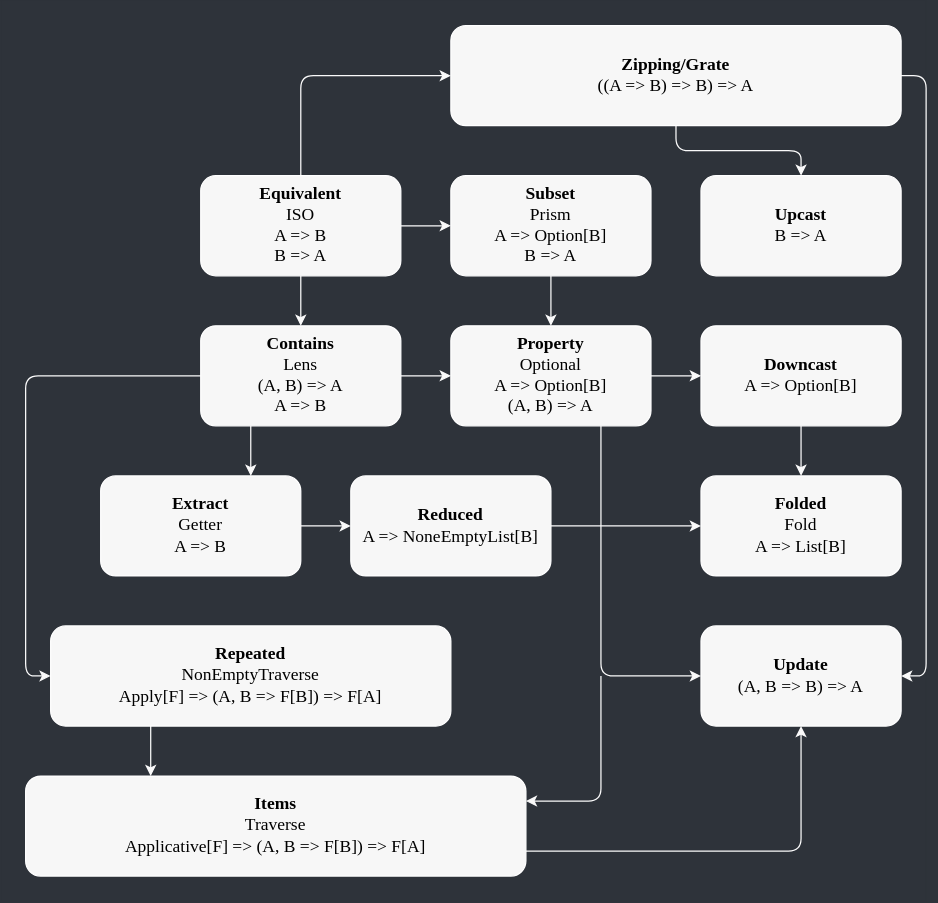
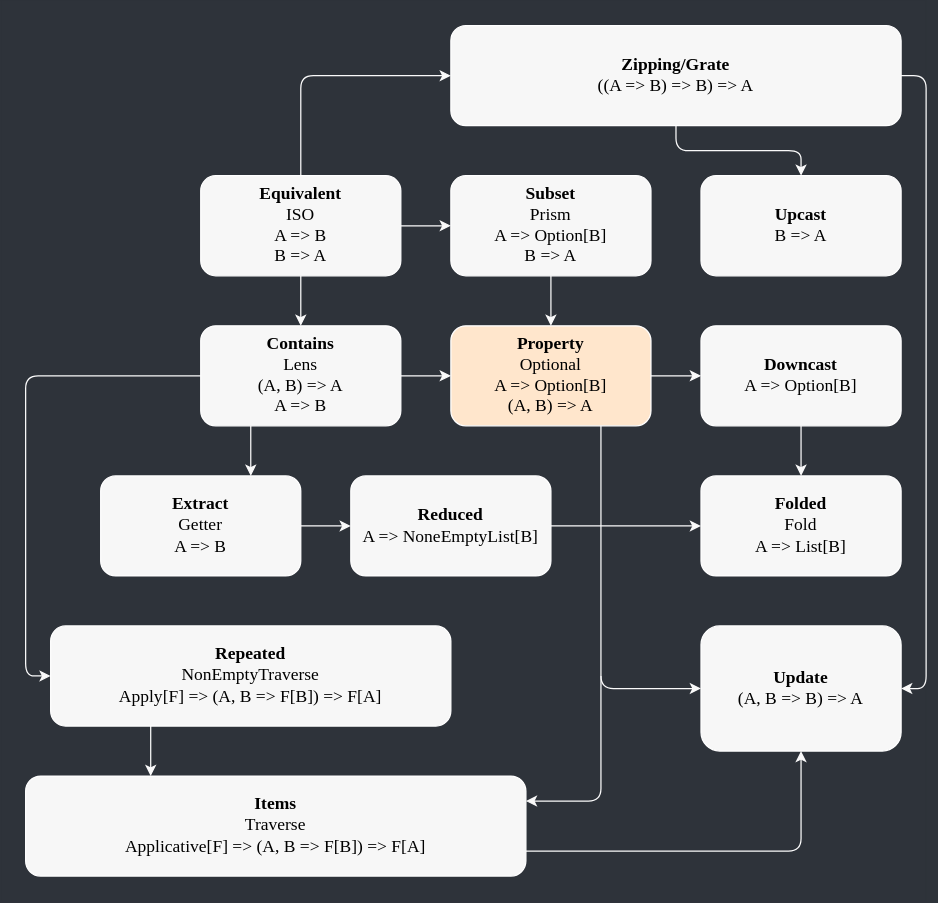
(551, 376) -> (551, 376)
(801, 676) -> (801, 688)
